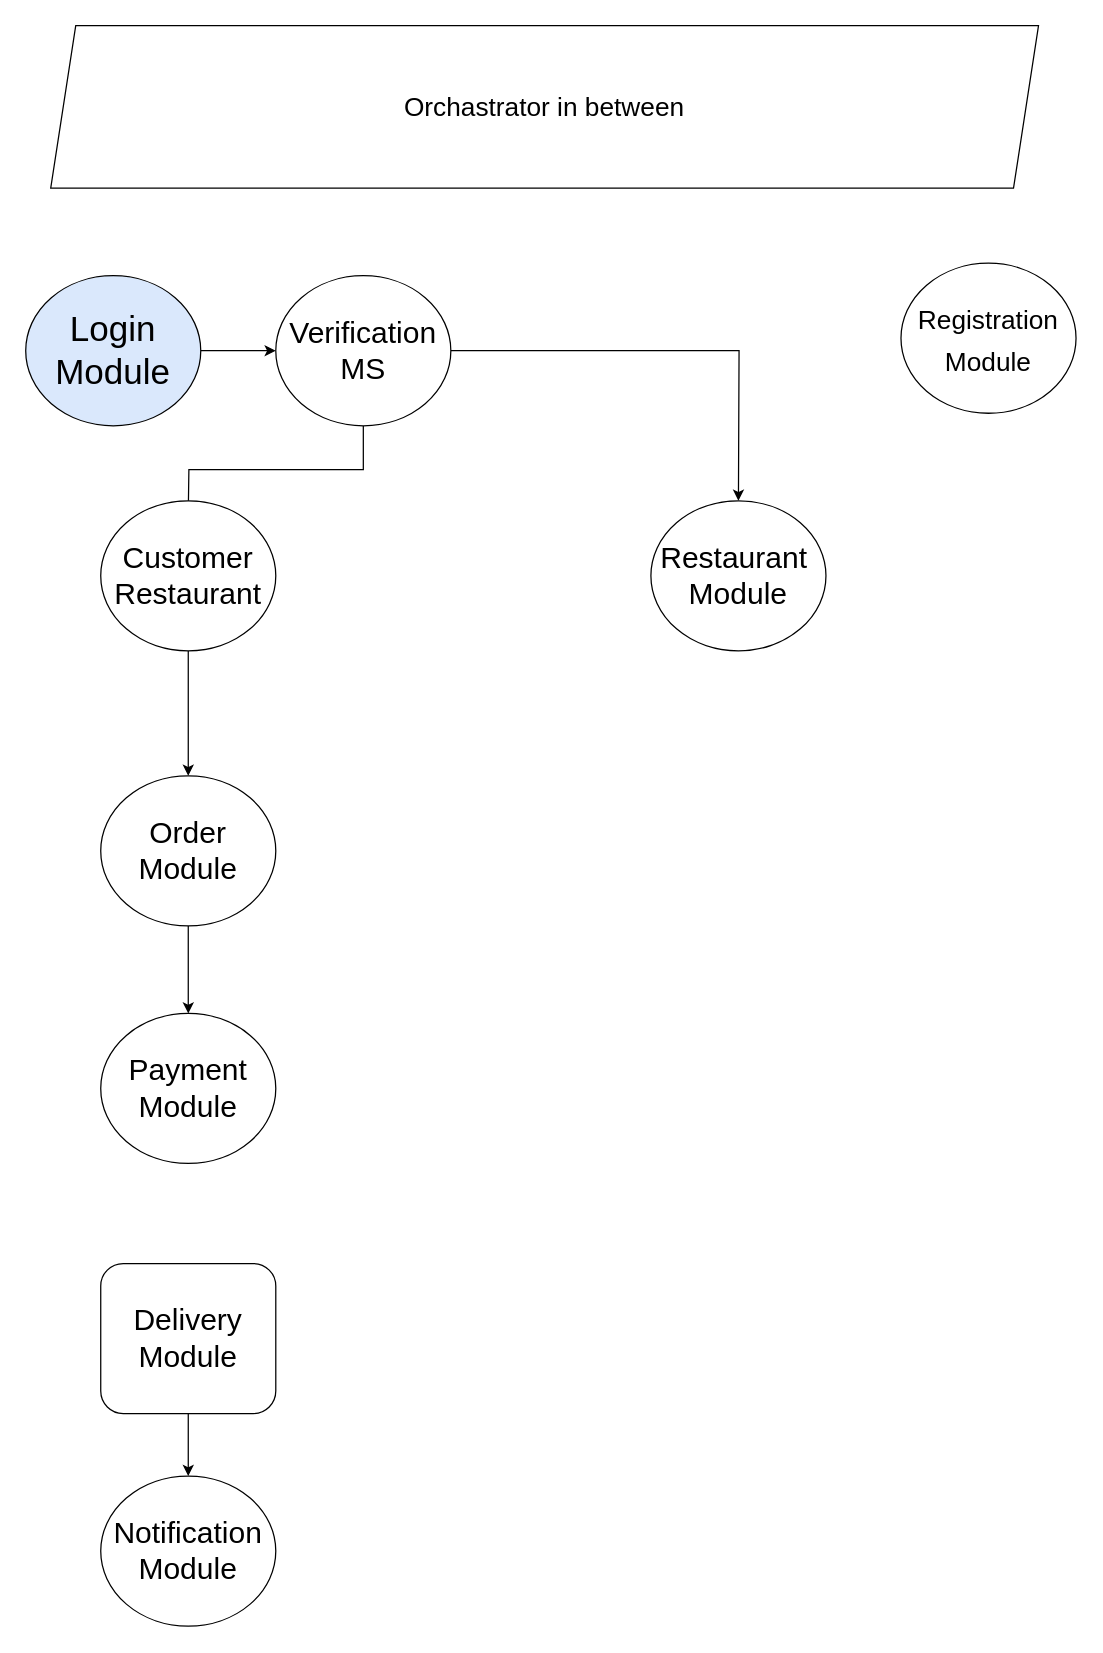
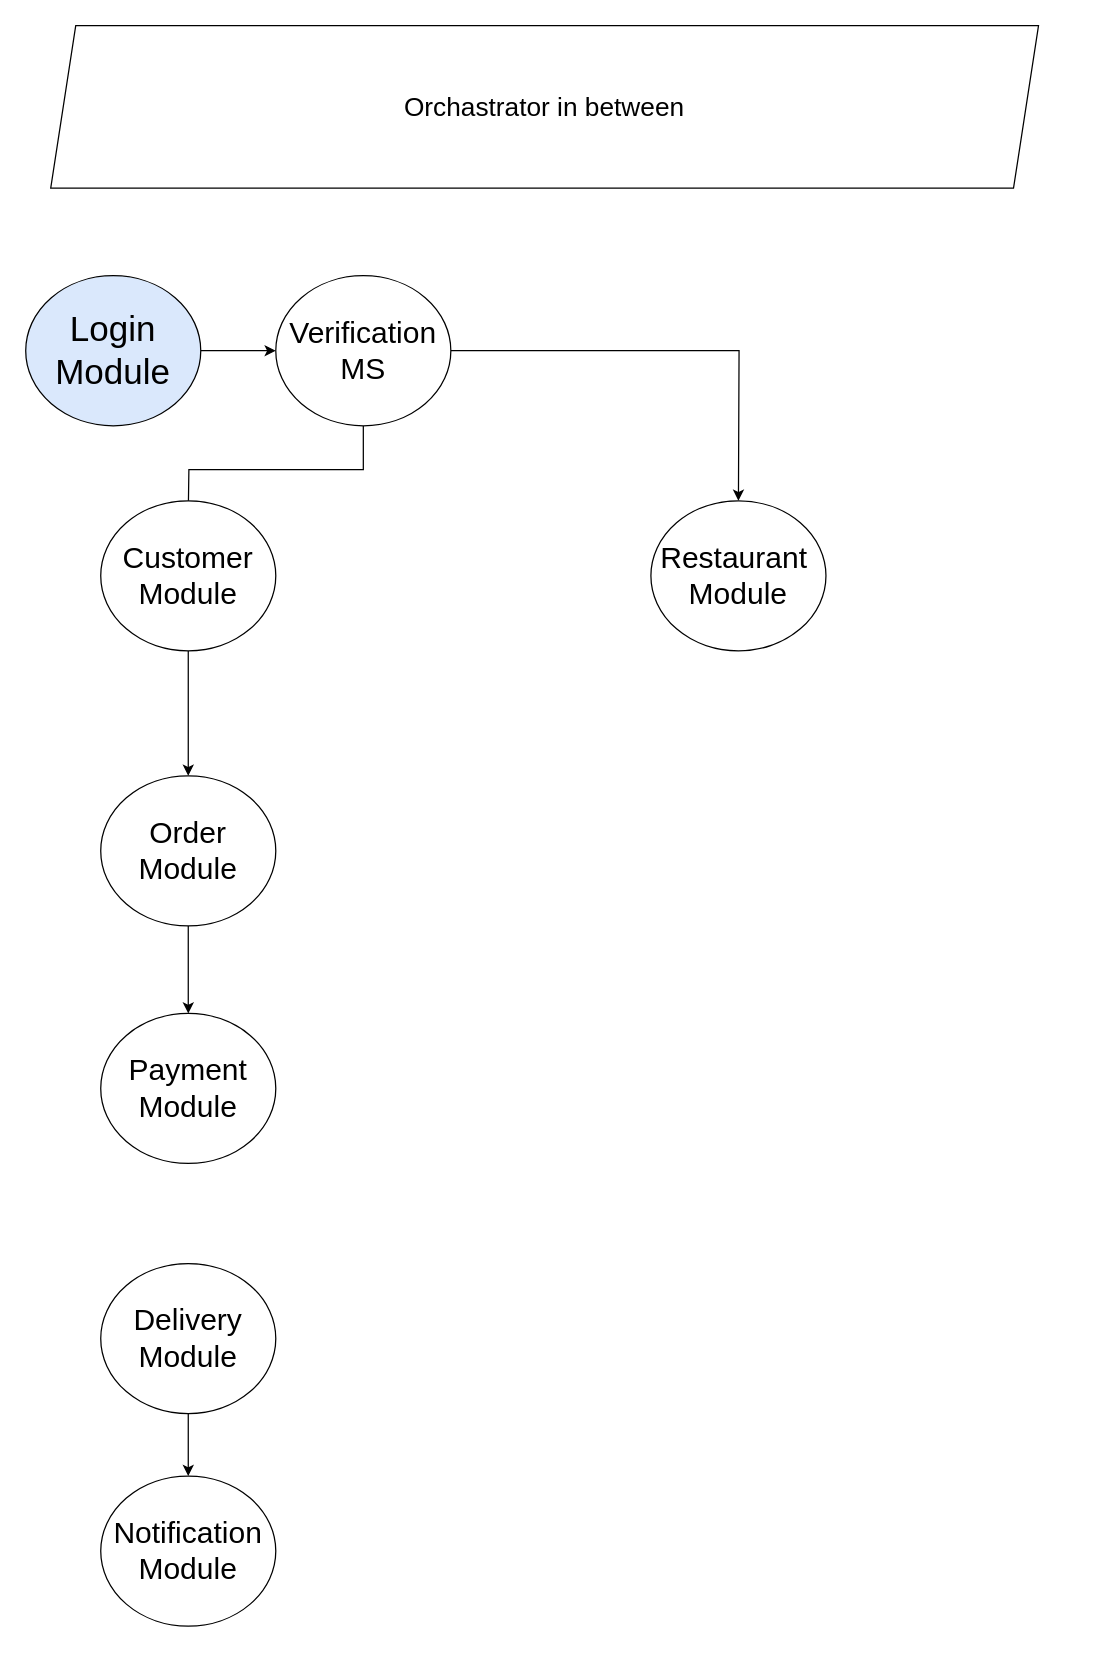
(988, 338) -> none
(188, 576) -> (188, 576)
(188, 1338) -> (188, 1338)
